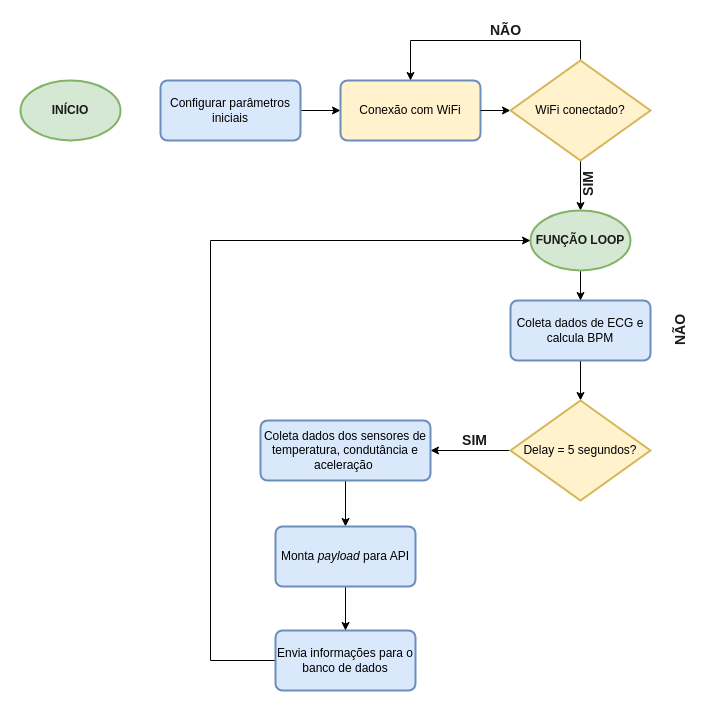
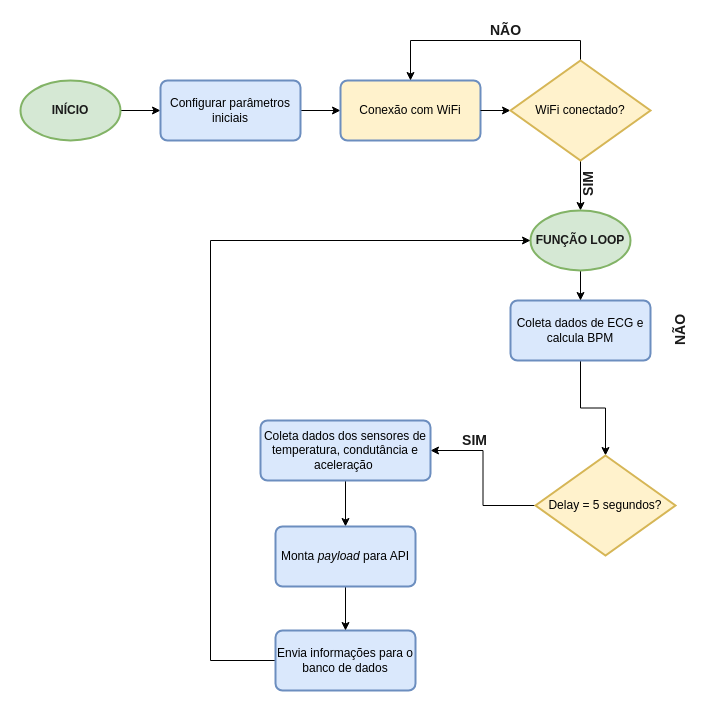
none -> (137, 111)
(581, 451) -> (606, 506)
